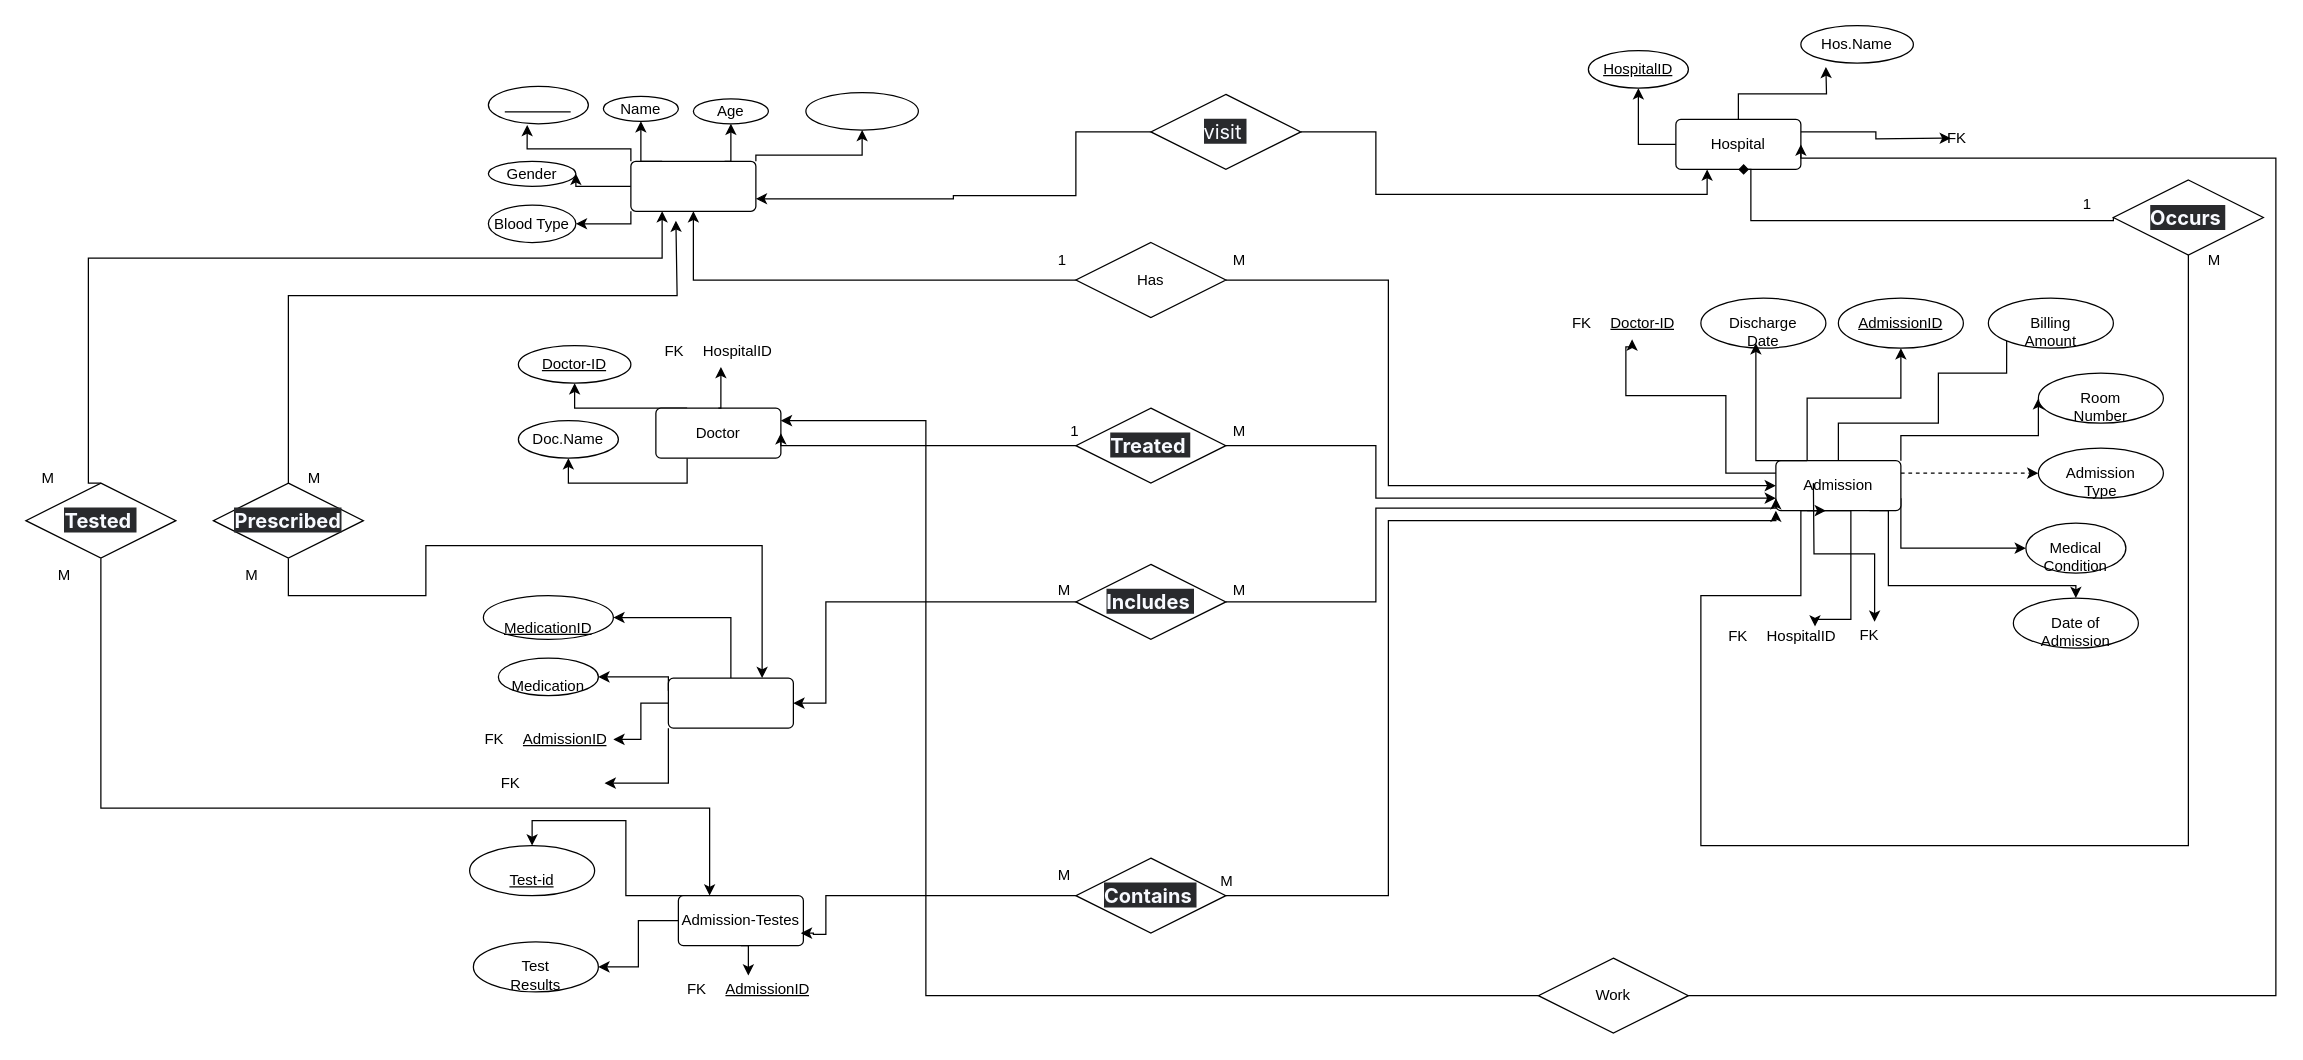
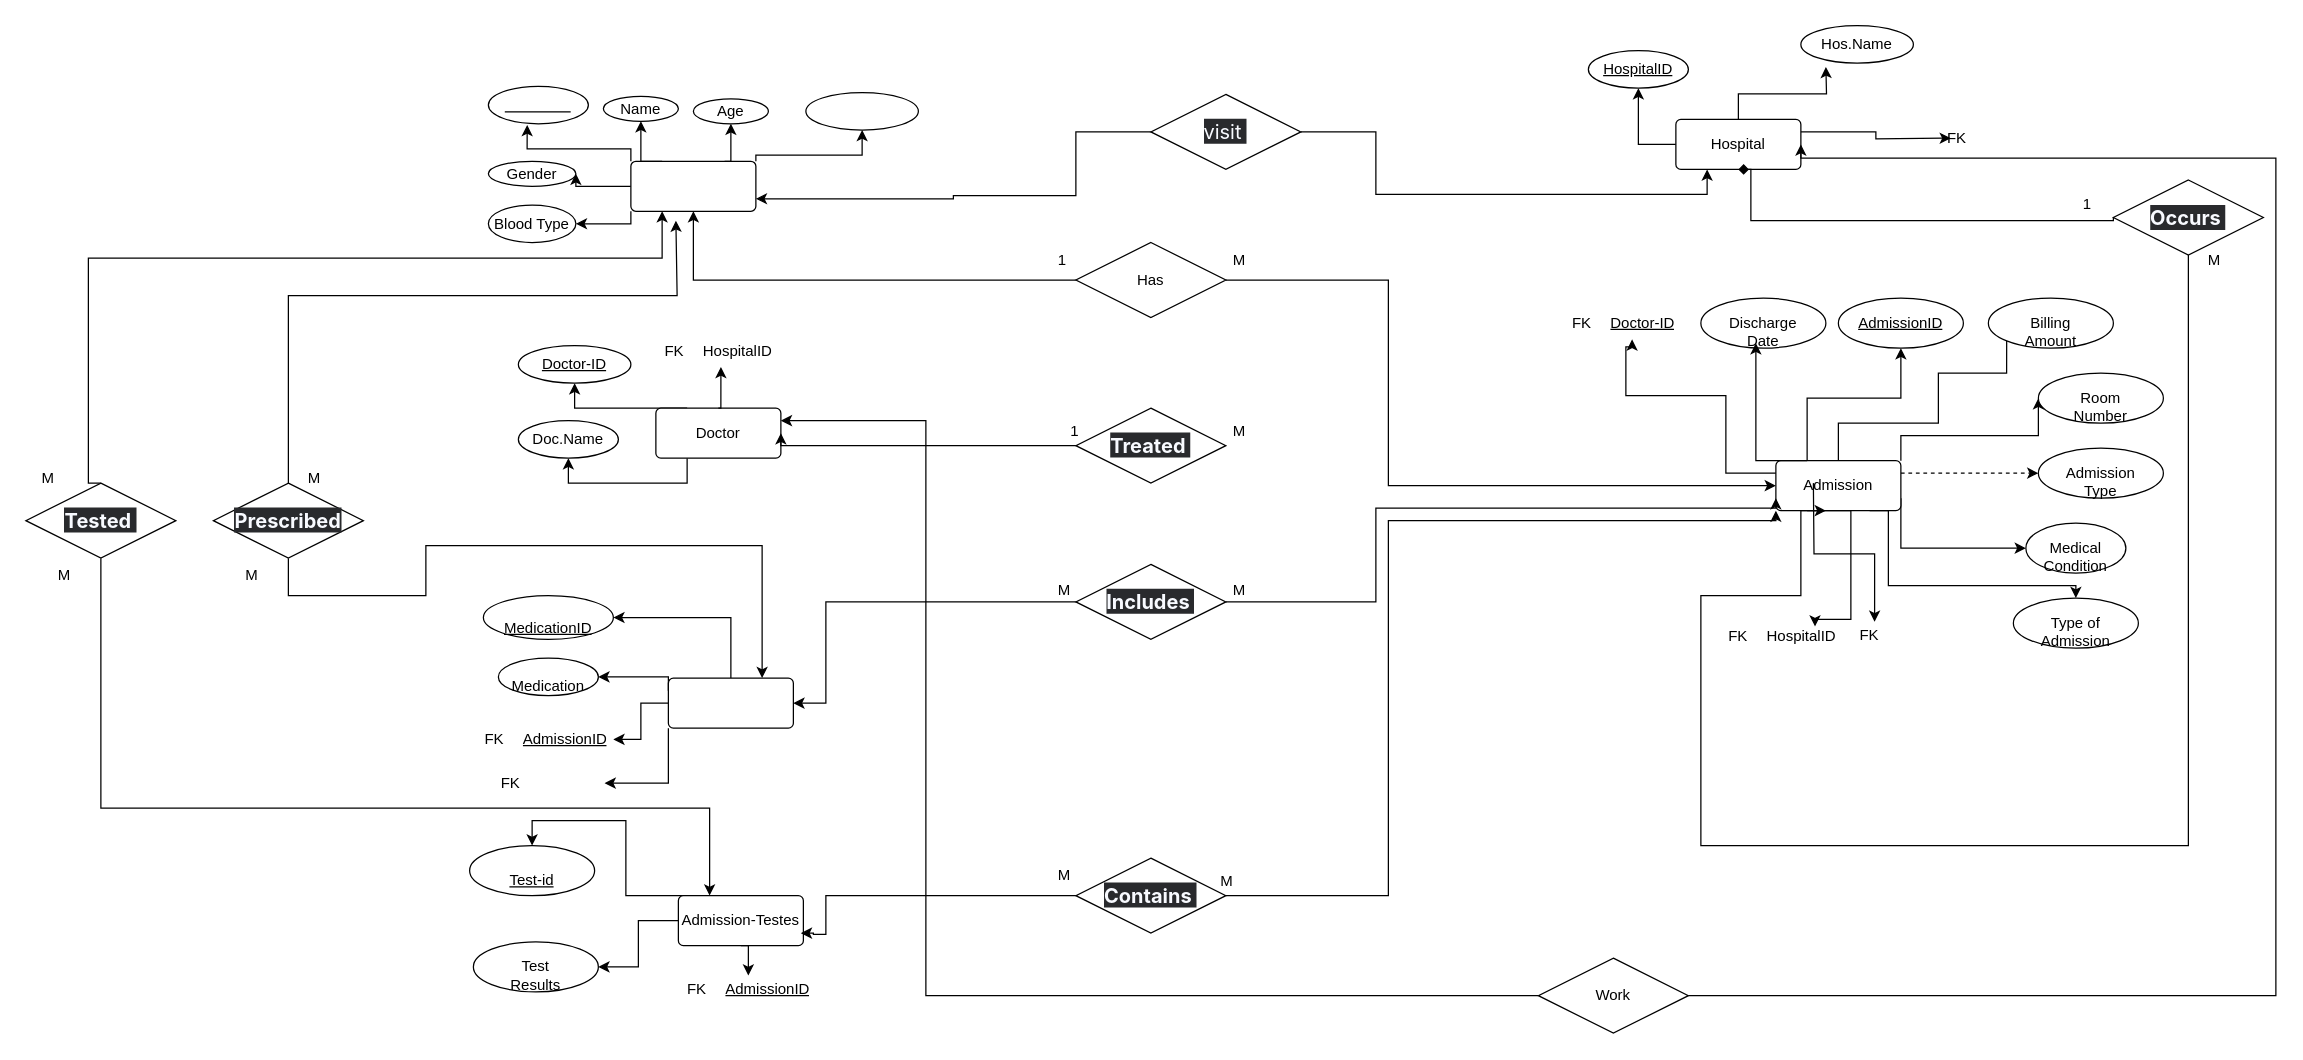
(1471, 498) -> none
(2076, 623) -> (2076, 623)
